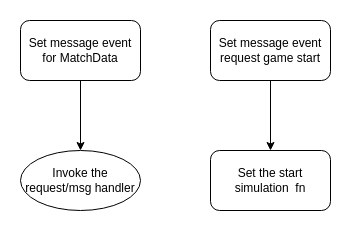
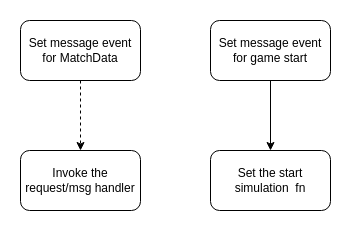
(271, 51) -> (271, 51)
(81, 112) -> (81, 112)
(81, 181) -> (81, 181)
